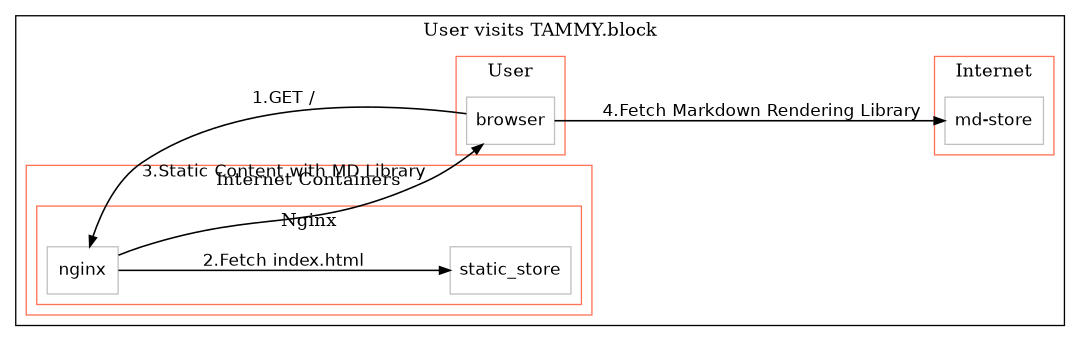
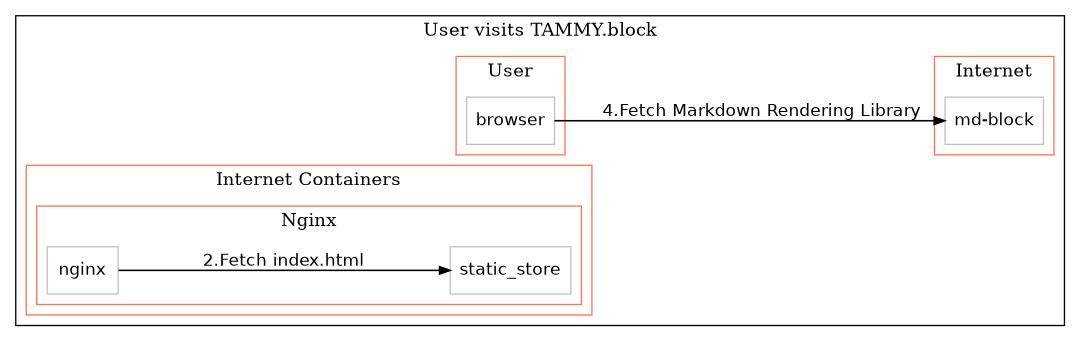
(255, 118) -> none
(994, 121) -> (994, 121)
(301, 217) -> none
